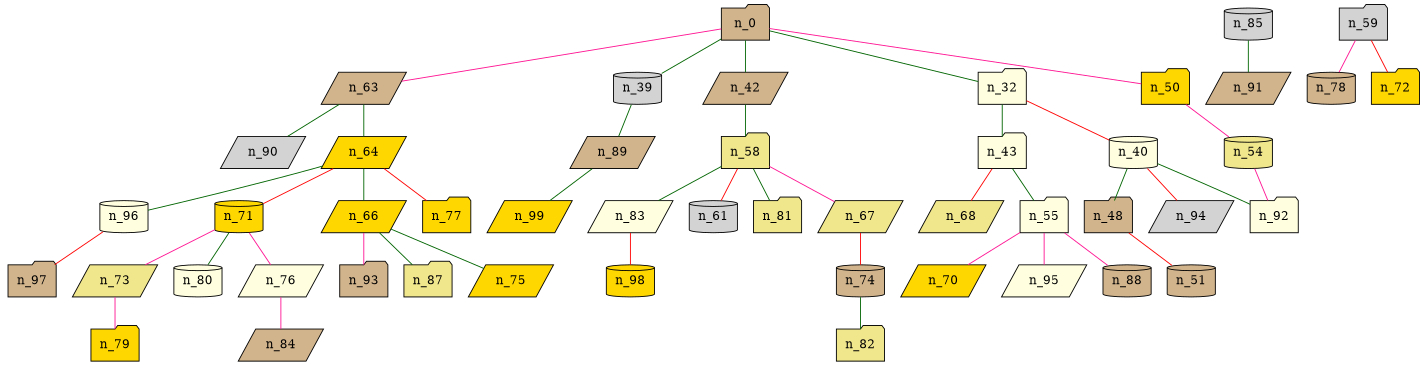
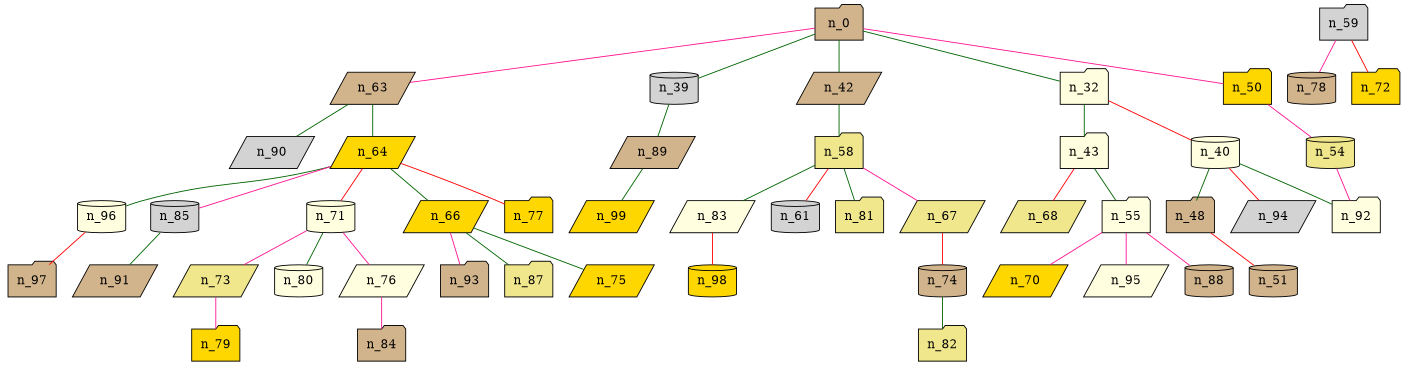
none -> (265, 187)
(239, 217) -> (331, 217)
(281, 345) -> (382, 345)
